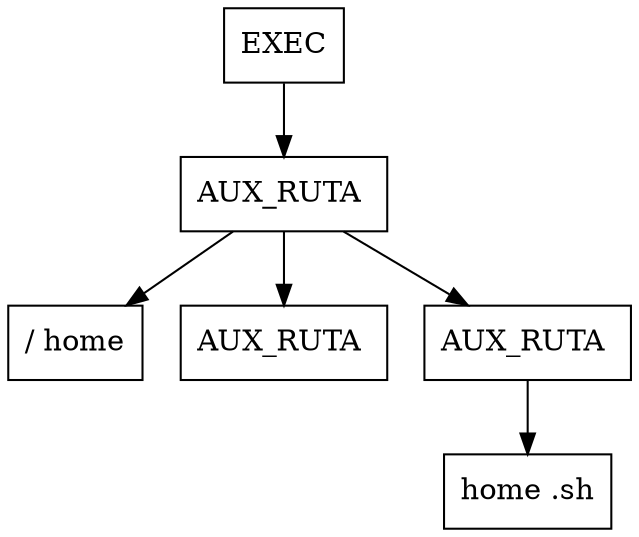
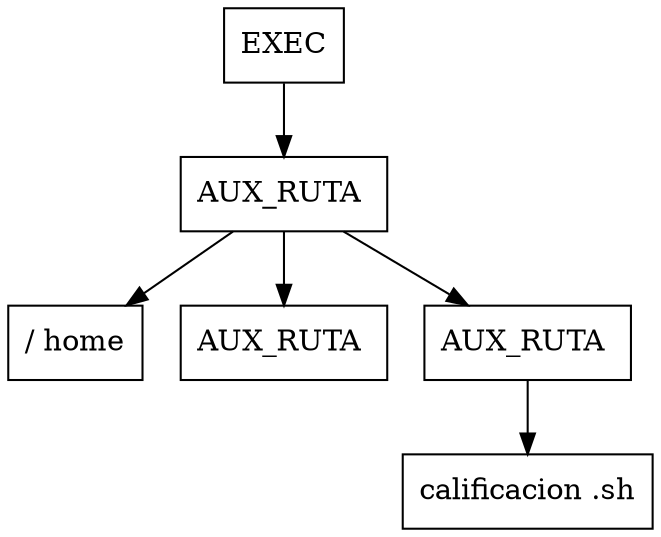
(528, 492) -> (528, 492)
